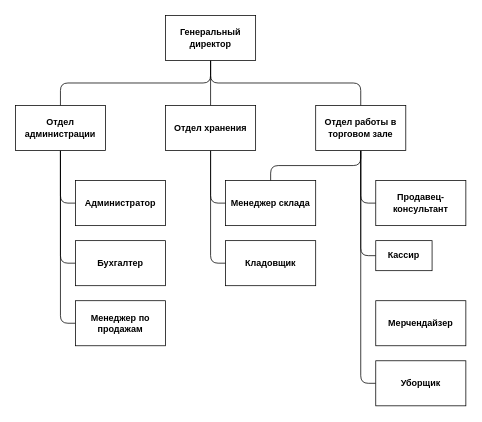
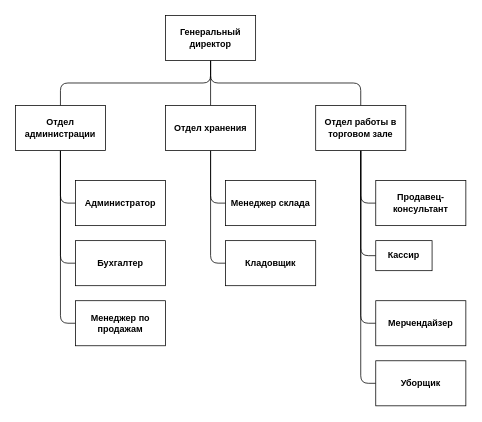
(310, 165) -> (368, 323)
